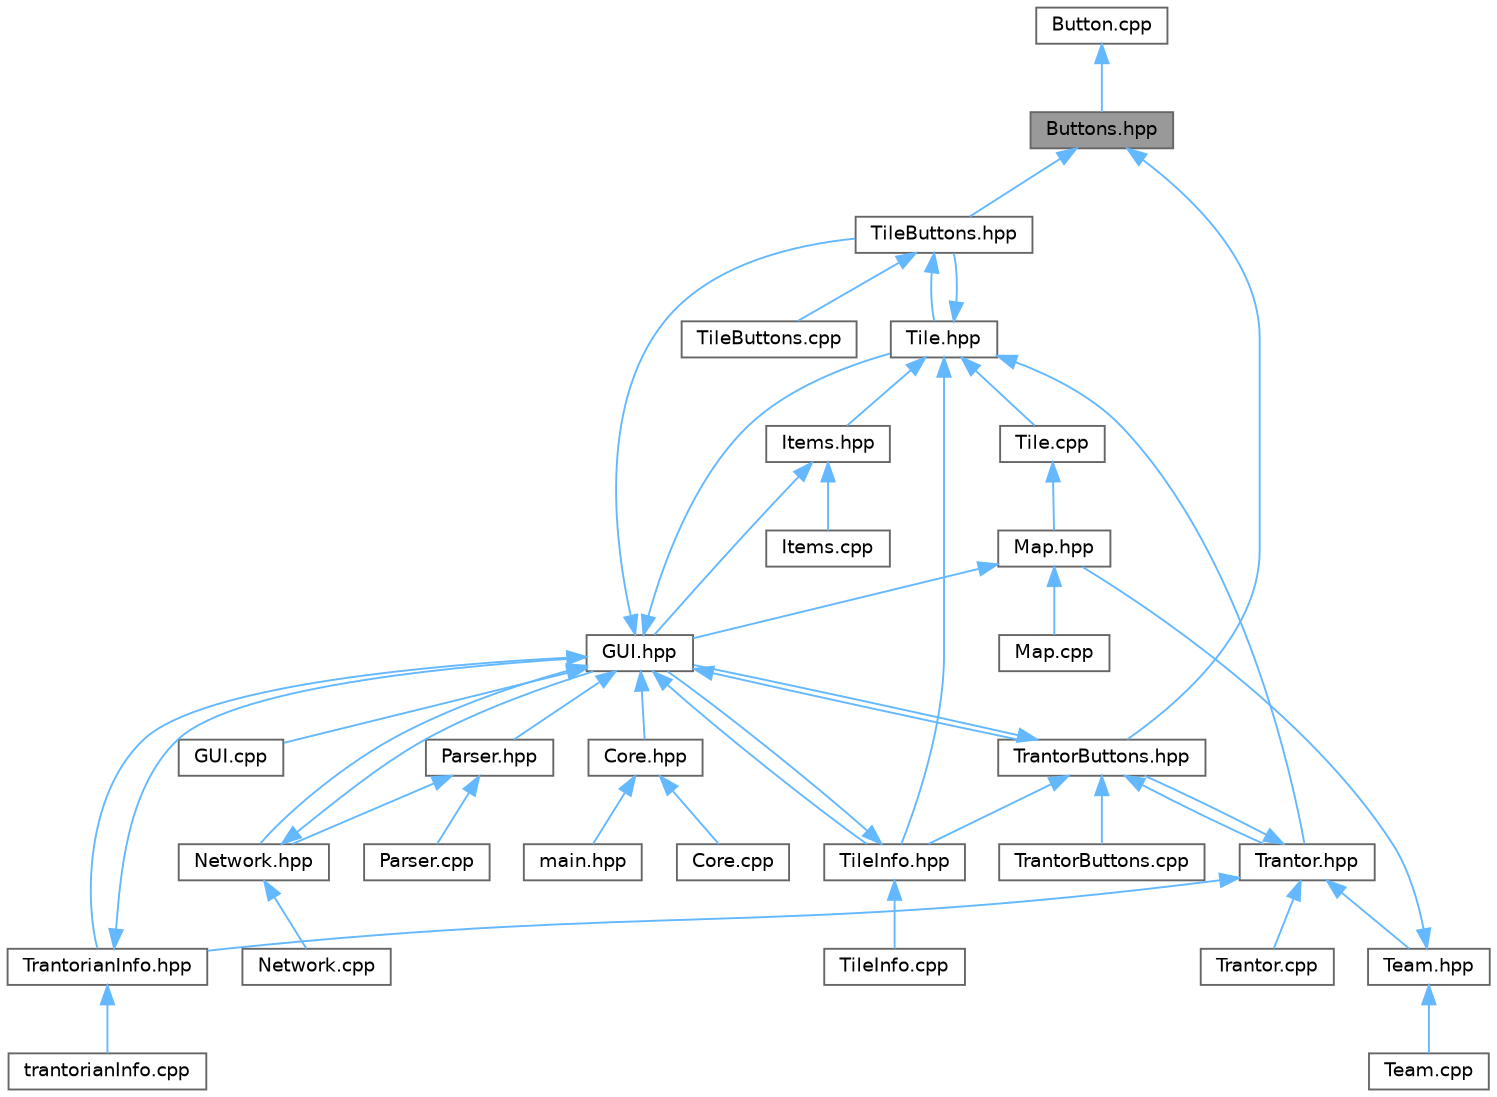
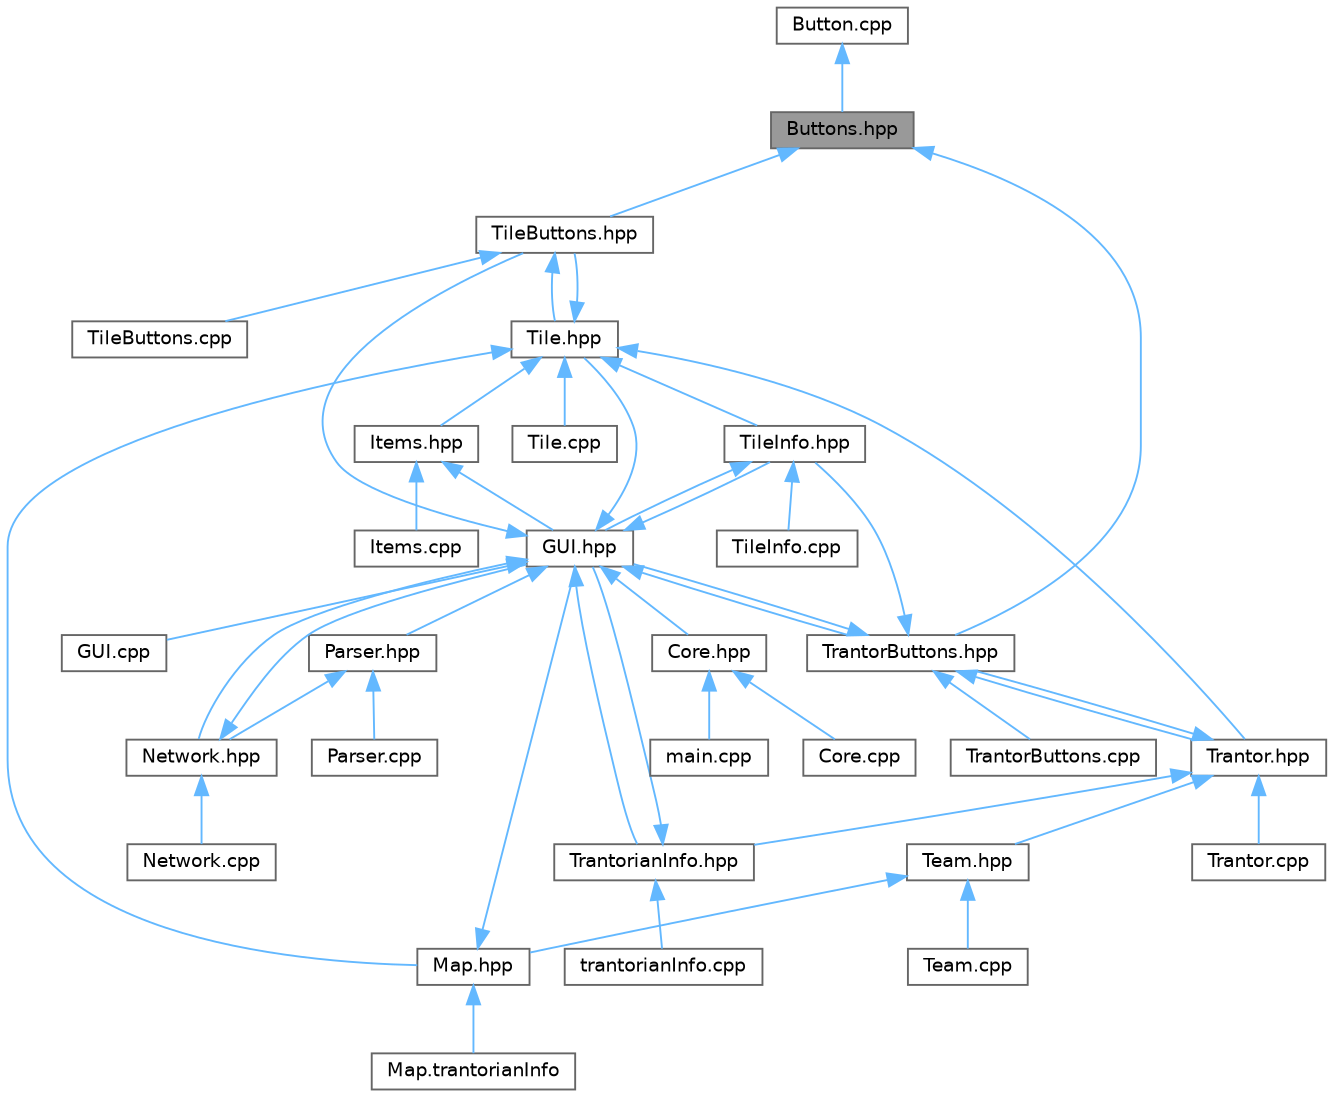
(1054, 506) -> (8, 634)
(1054, 653) -> (473, 1071)
(583, 862) -> (709, 758)
